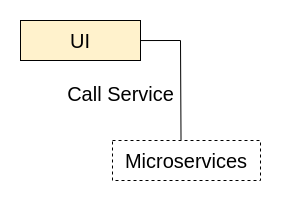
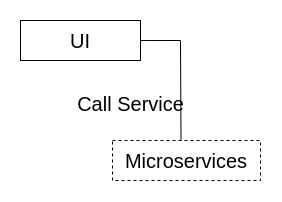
(81, 41) -> (81, 41)
(121, 94) -> (131, 104)
